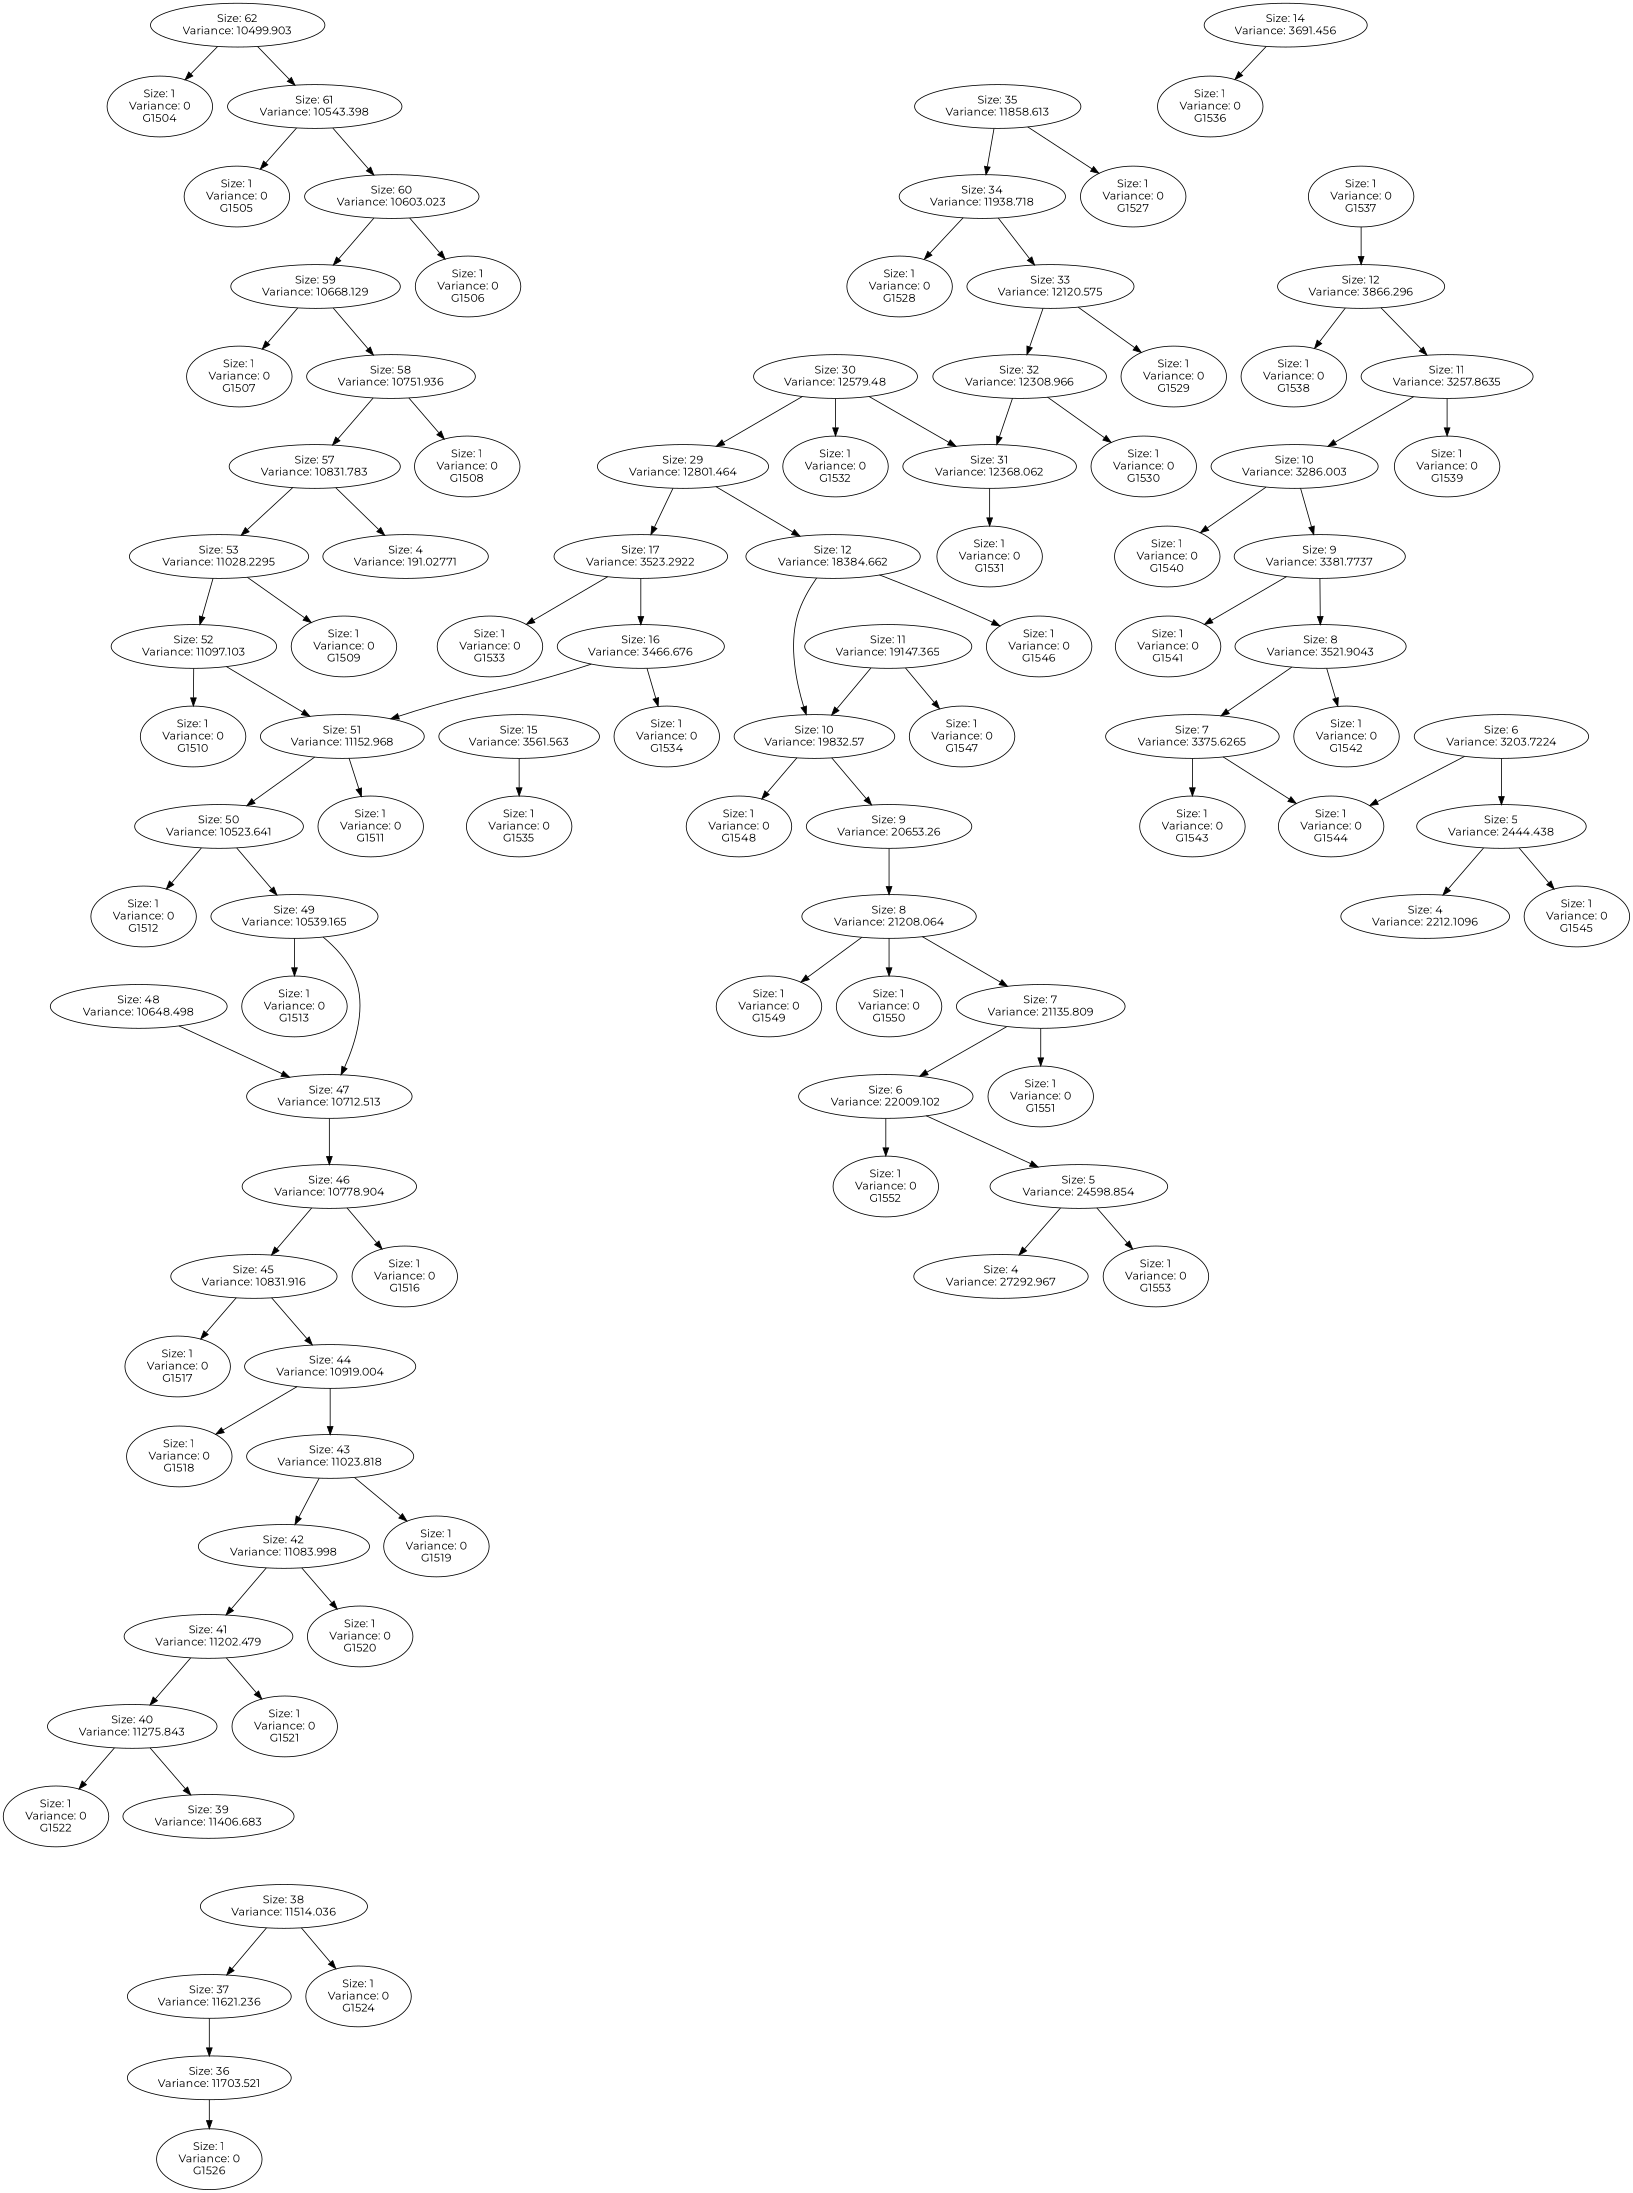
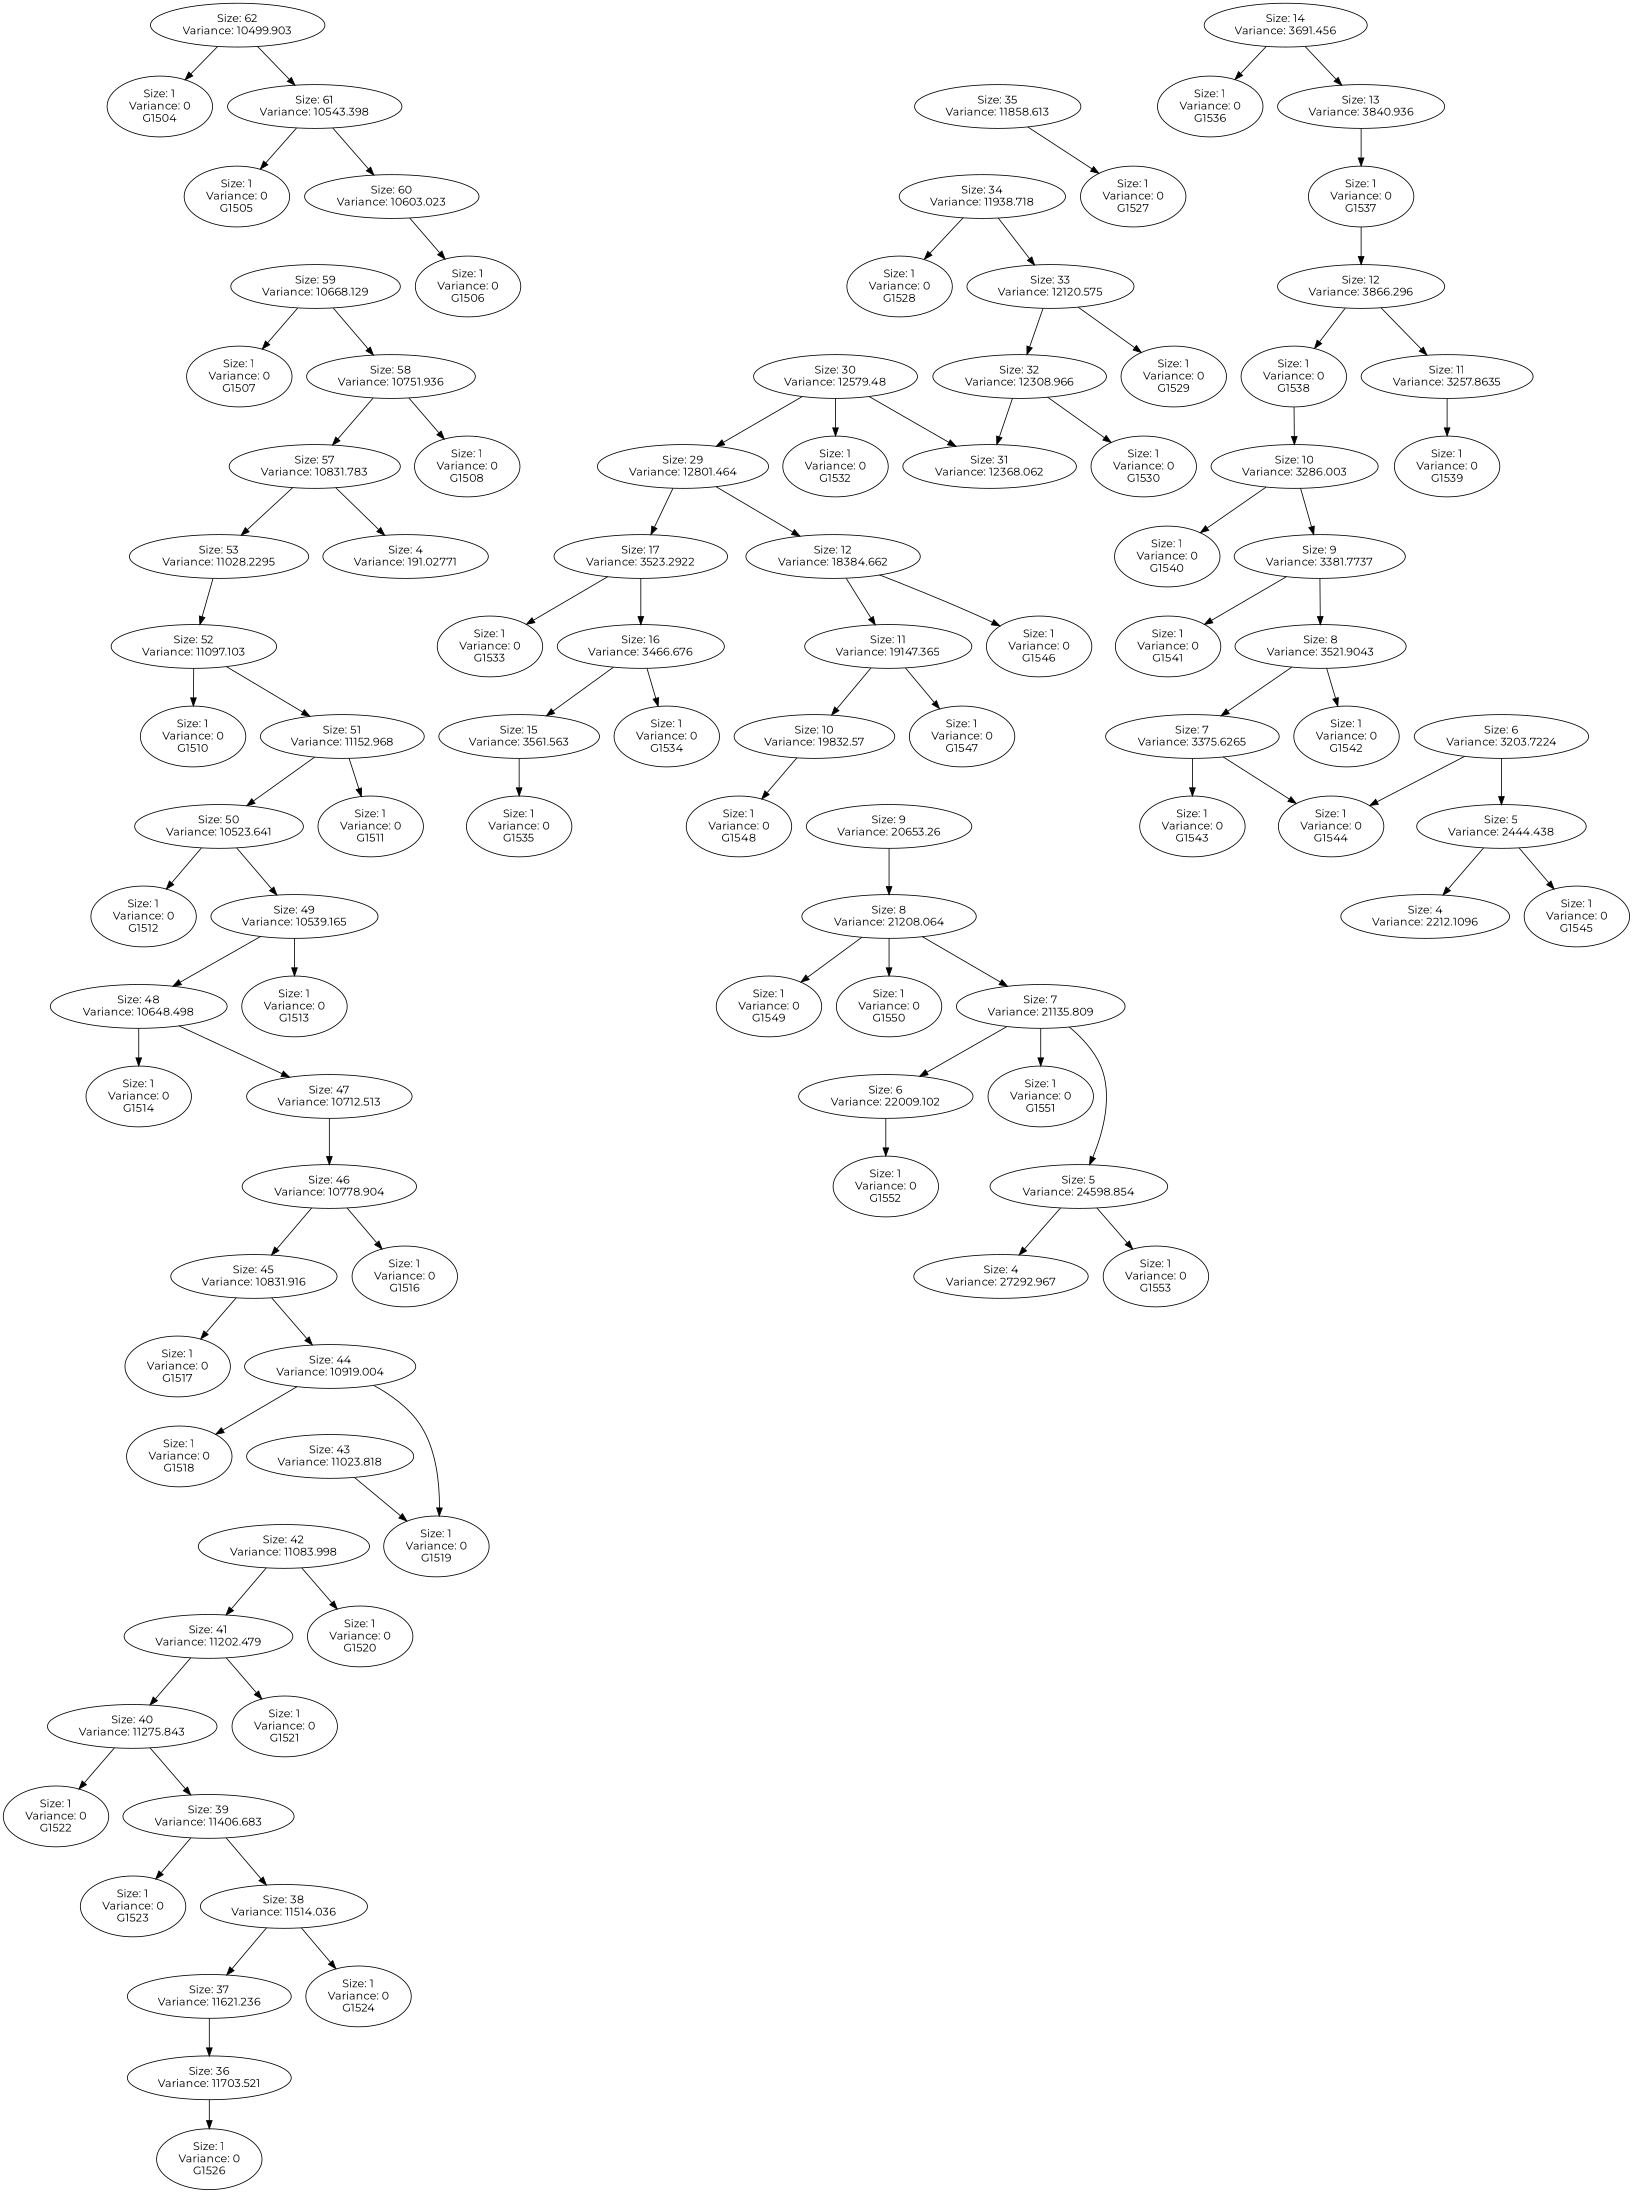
none -> (1361, 106)
(991, 147) -> none
(356, 238) -> none
(1374, 419) -> (1294, 422)
(990, 557) -> none
(794, 640) -> (858, 598)
(344, 646) -> none
(495, 691) -> (583, 689)
(849, 778) -> none
(359, 997) -> (220, 959)
none -> (139, 1096)
(978, 1140) -> (1106, 1087)
(330, 1407) -> (426, 1436)
(309, 1498) -> none
none -> (244, 1858)
none -> (133, 1906)
